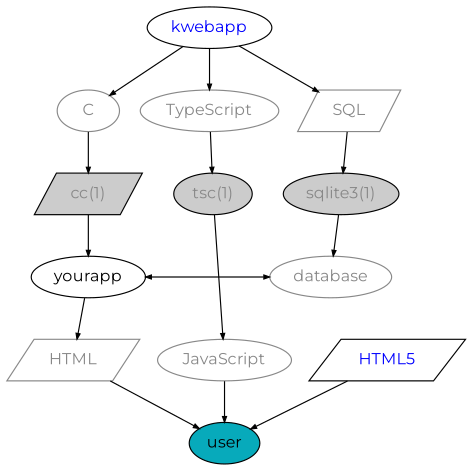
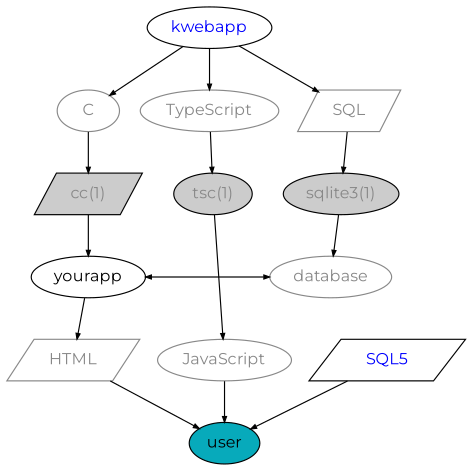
(387, 360) -> (387, 360)
